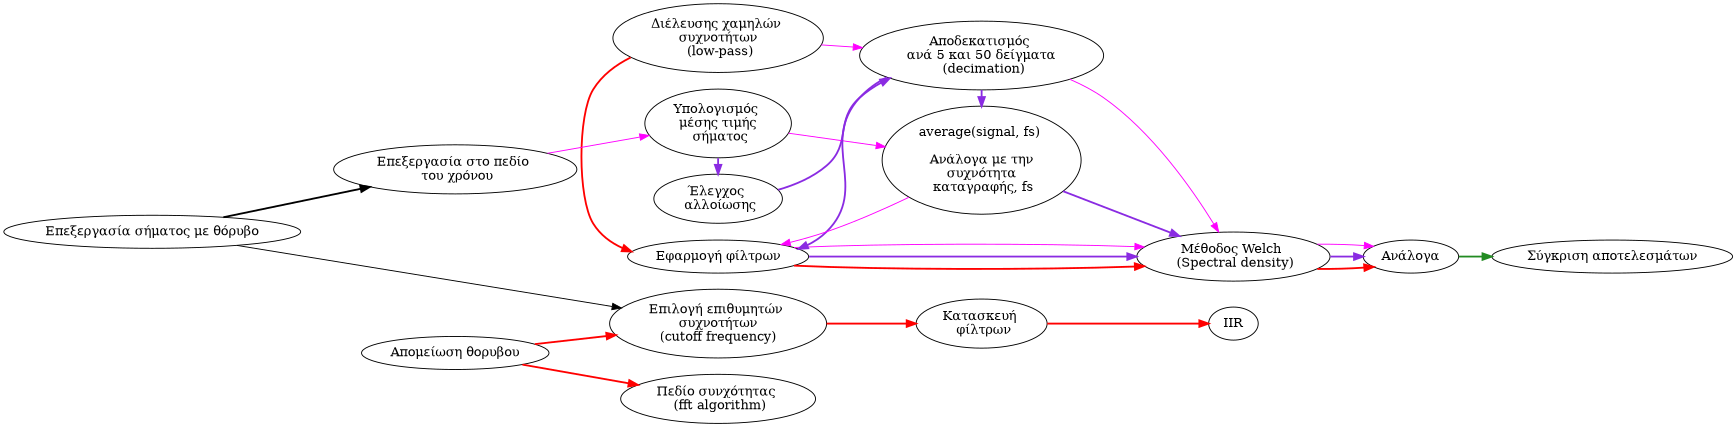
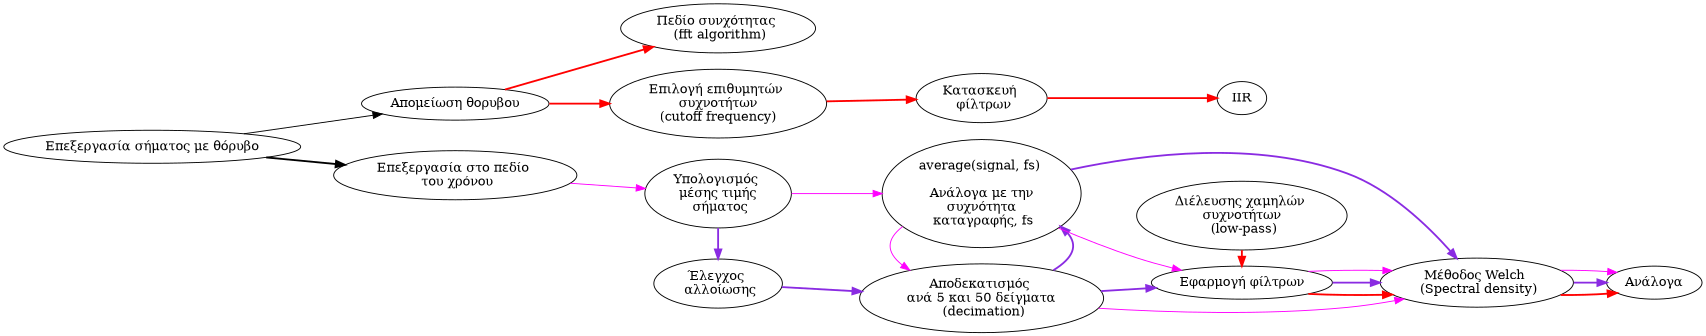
(837, 46) -> (890, 245)
(1612, 257) -> none
(424, 276) -> (308, 125)
